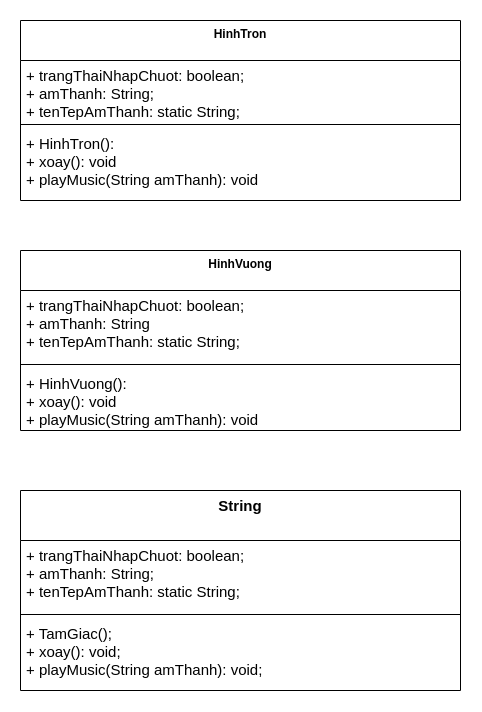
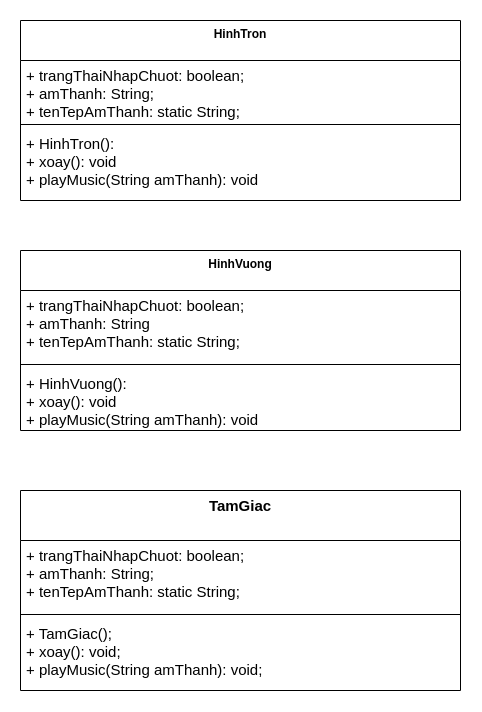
(240, 506) -> (240, 506)
